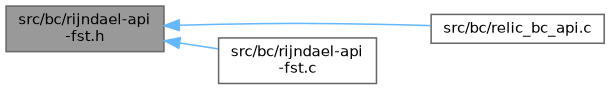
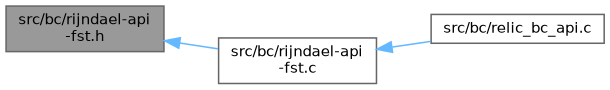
(305, 23) -> (412, 44)
